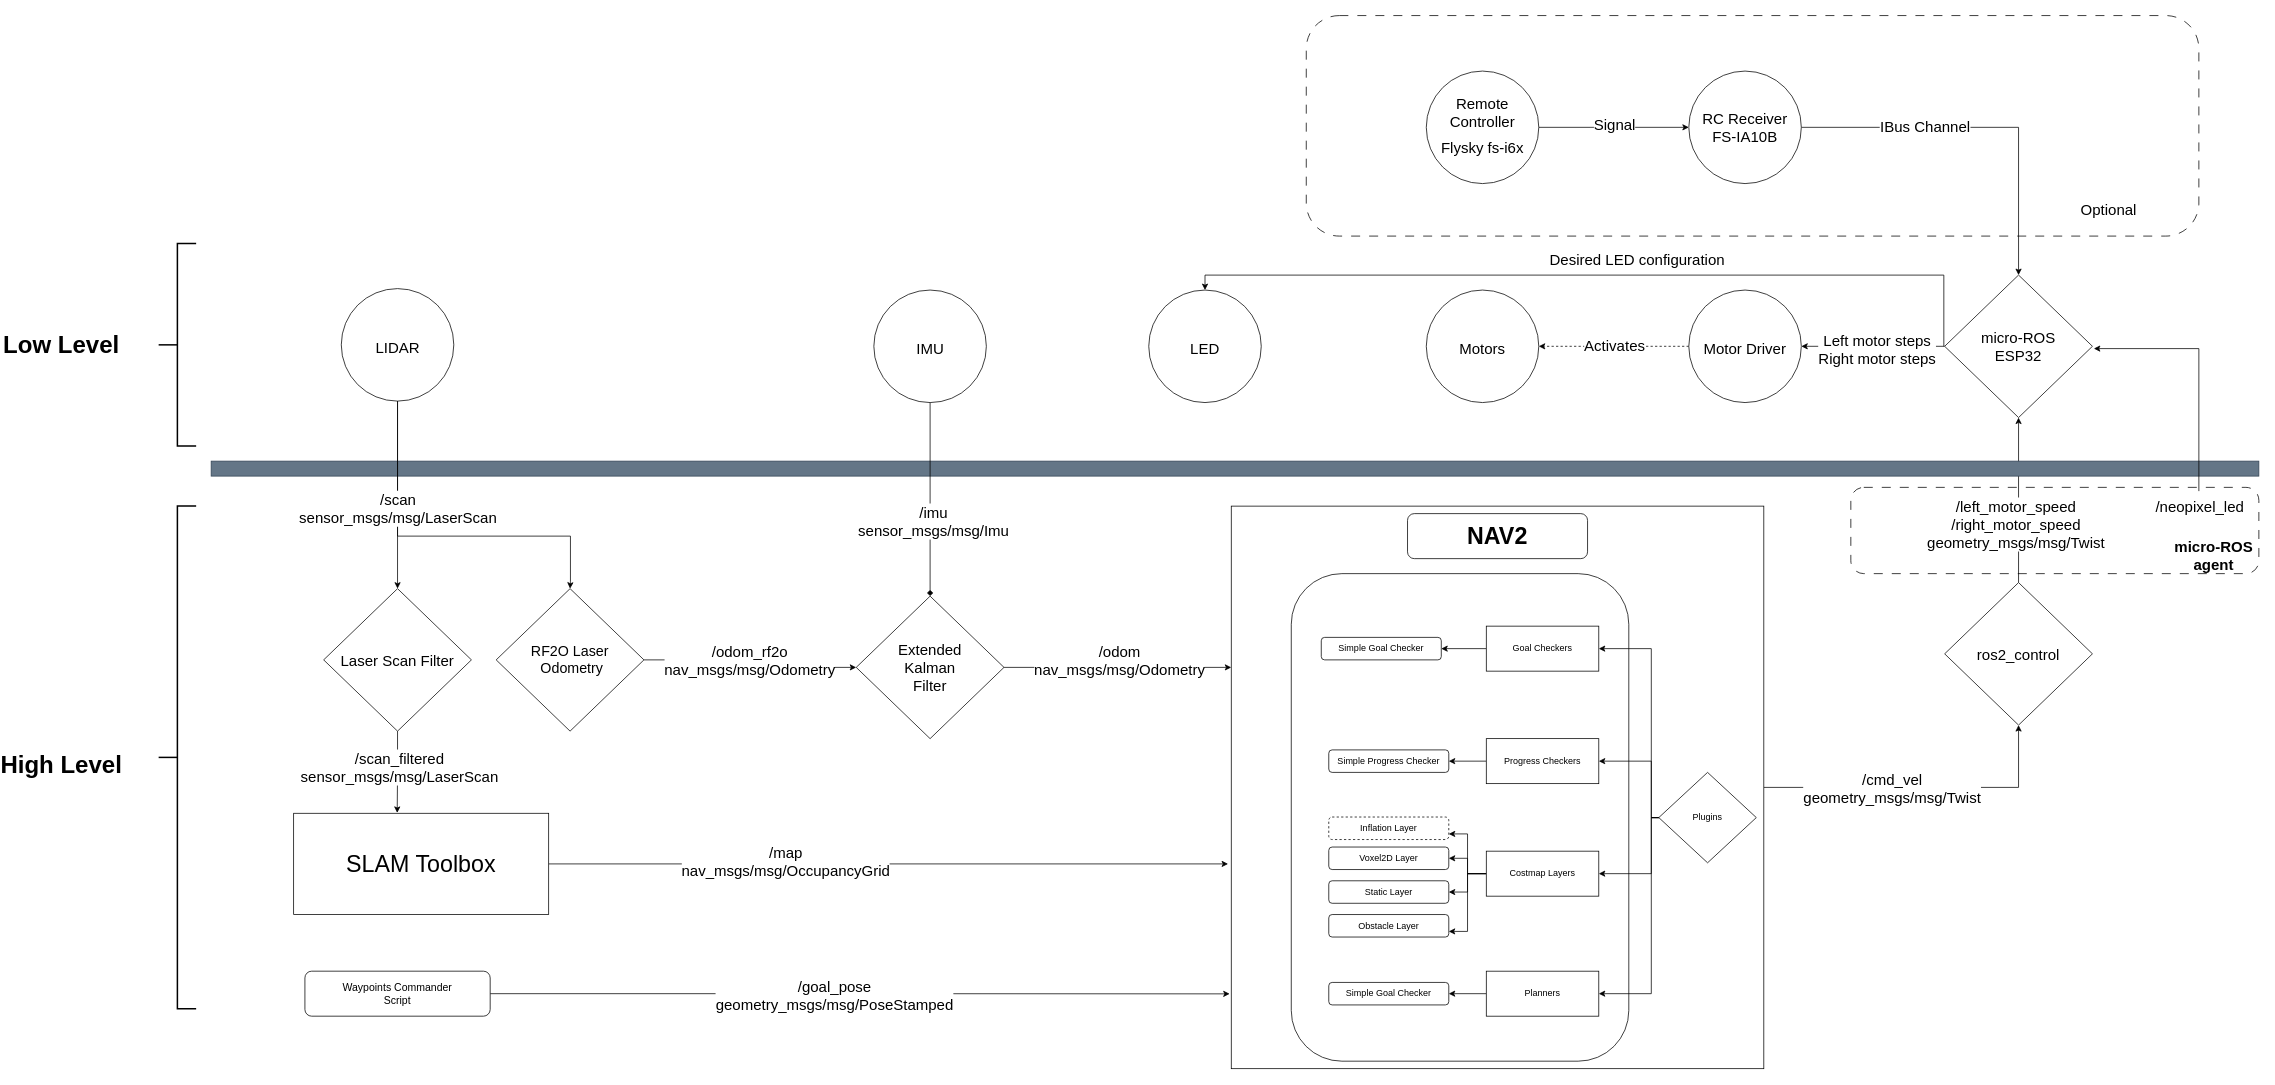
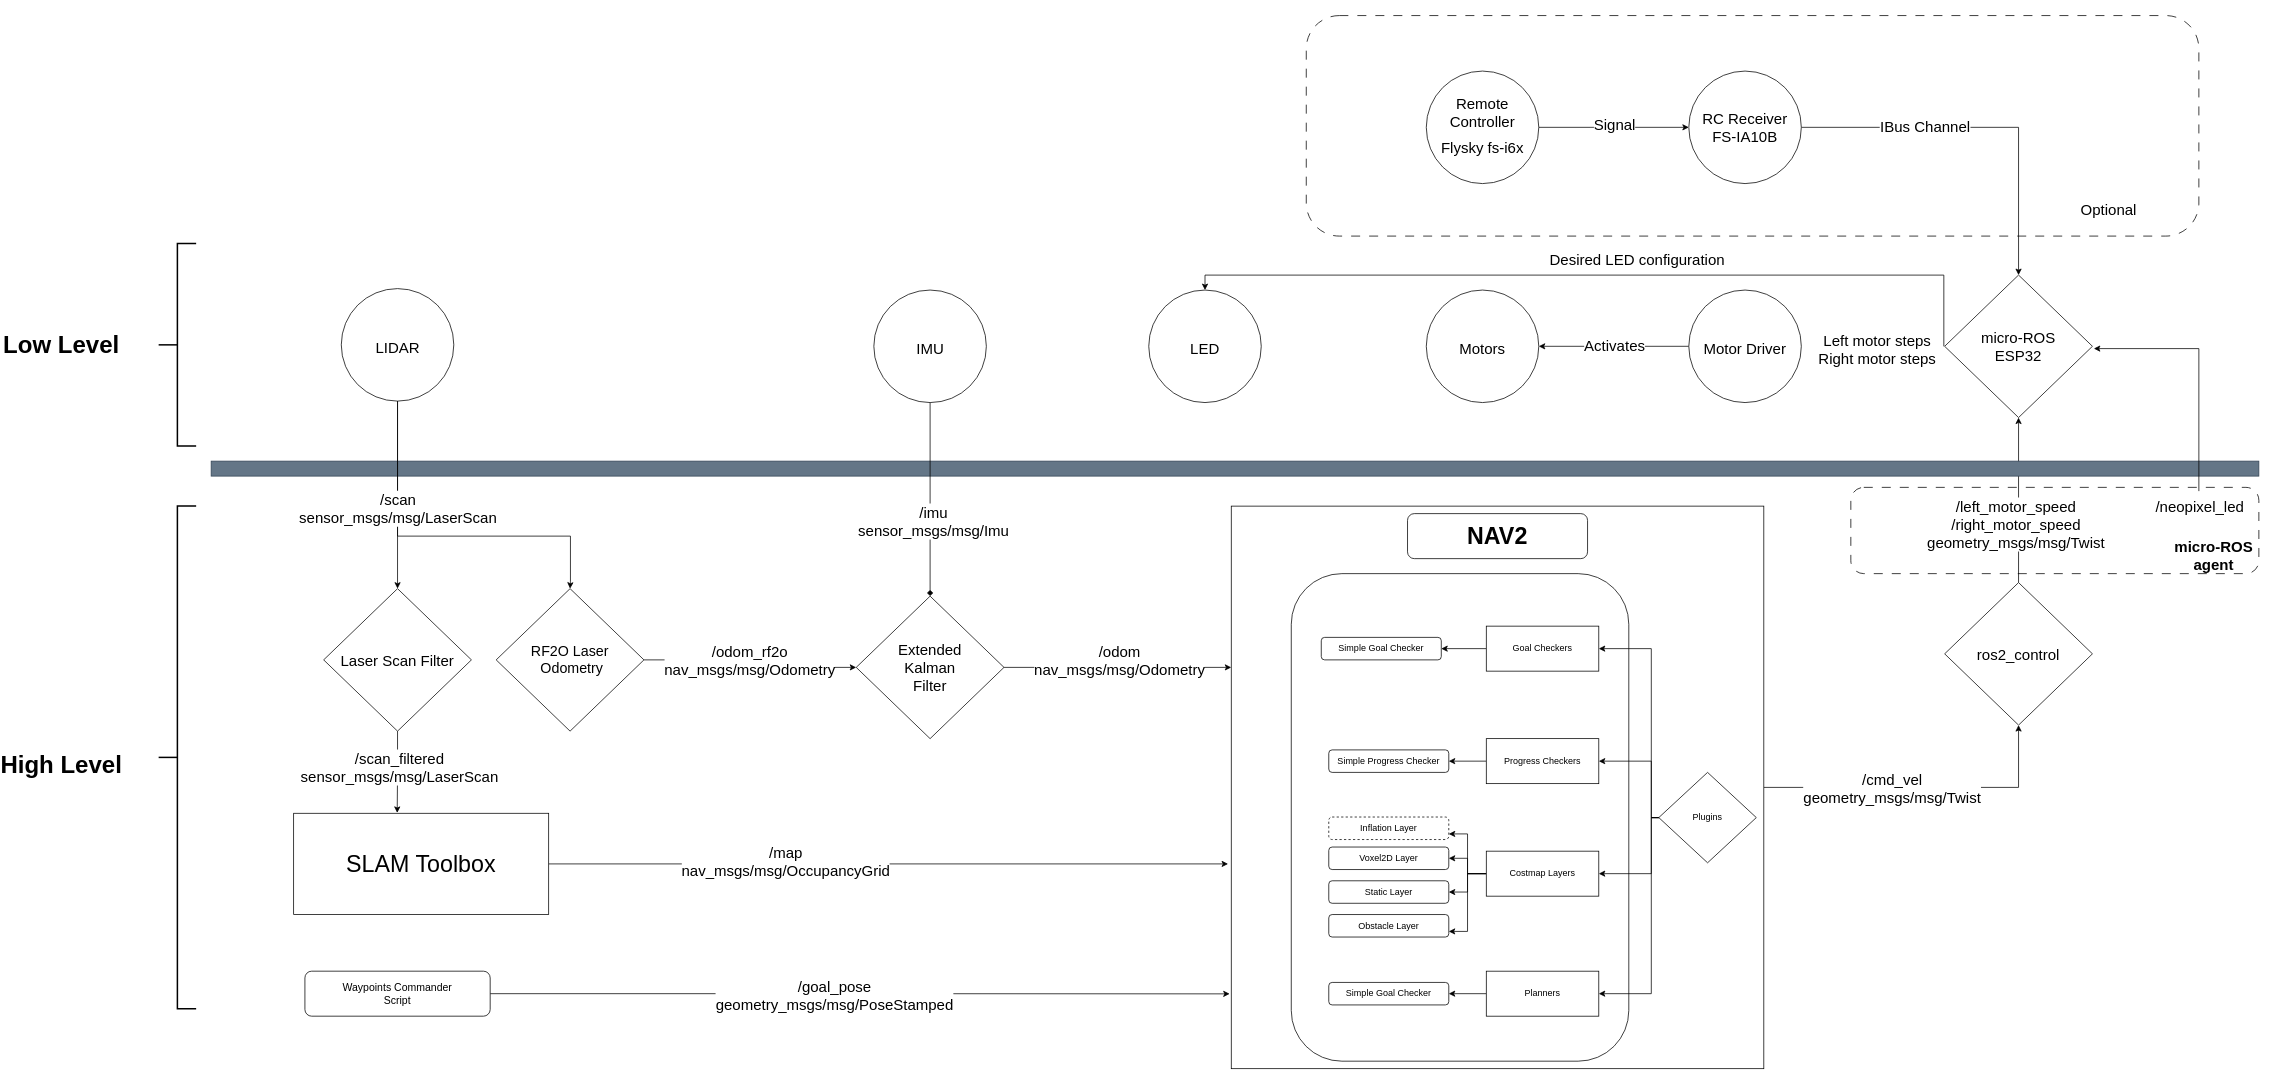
(1666, 346) -> (1666, 346)
(1813, 346) -> none
